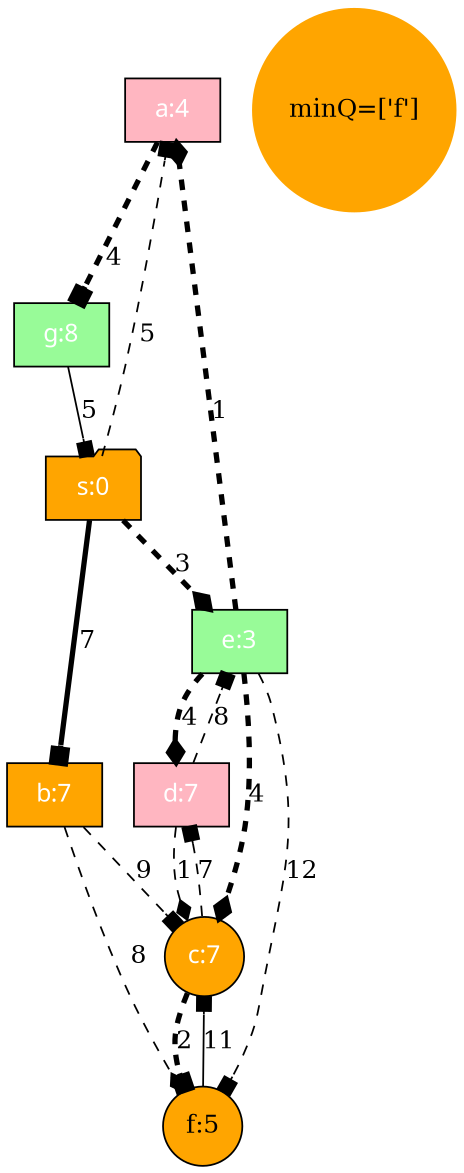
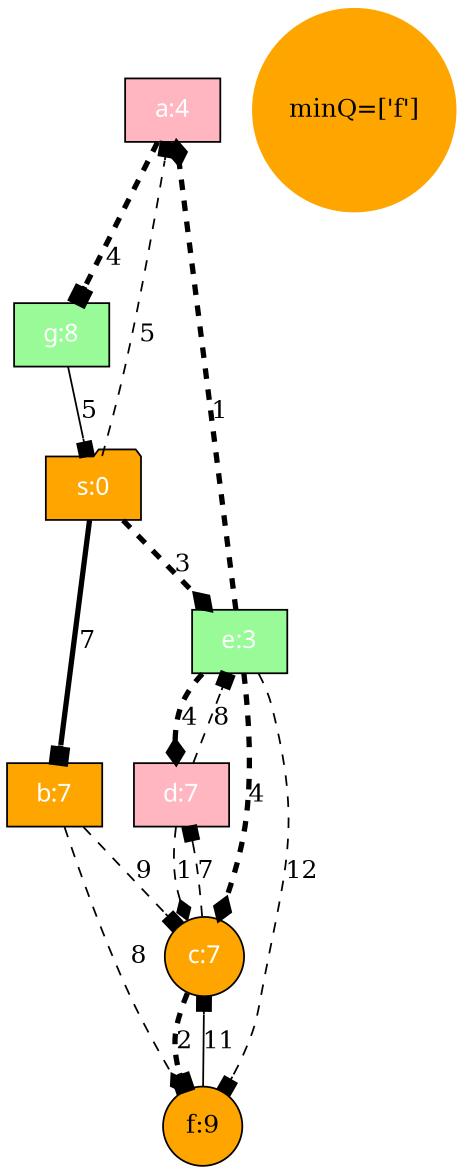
(203, 1126) -> (203, 1126)
